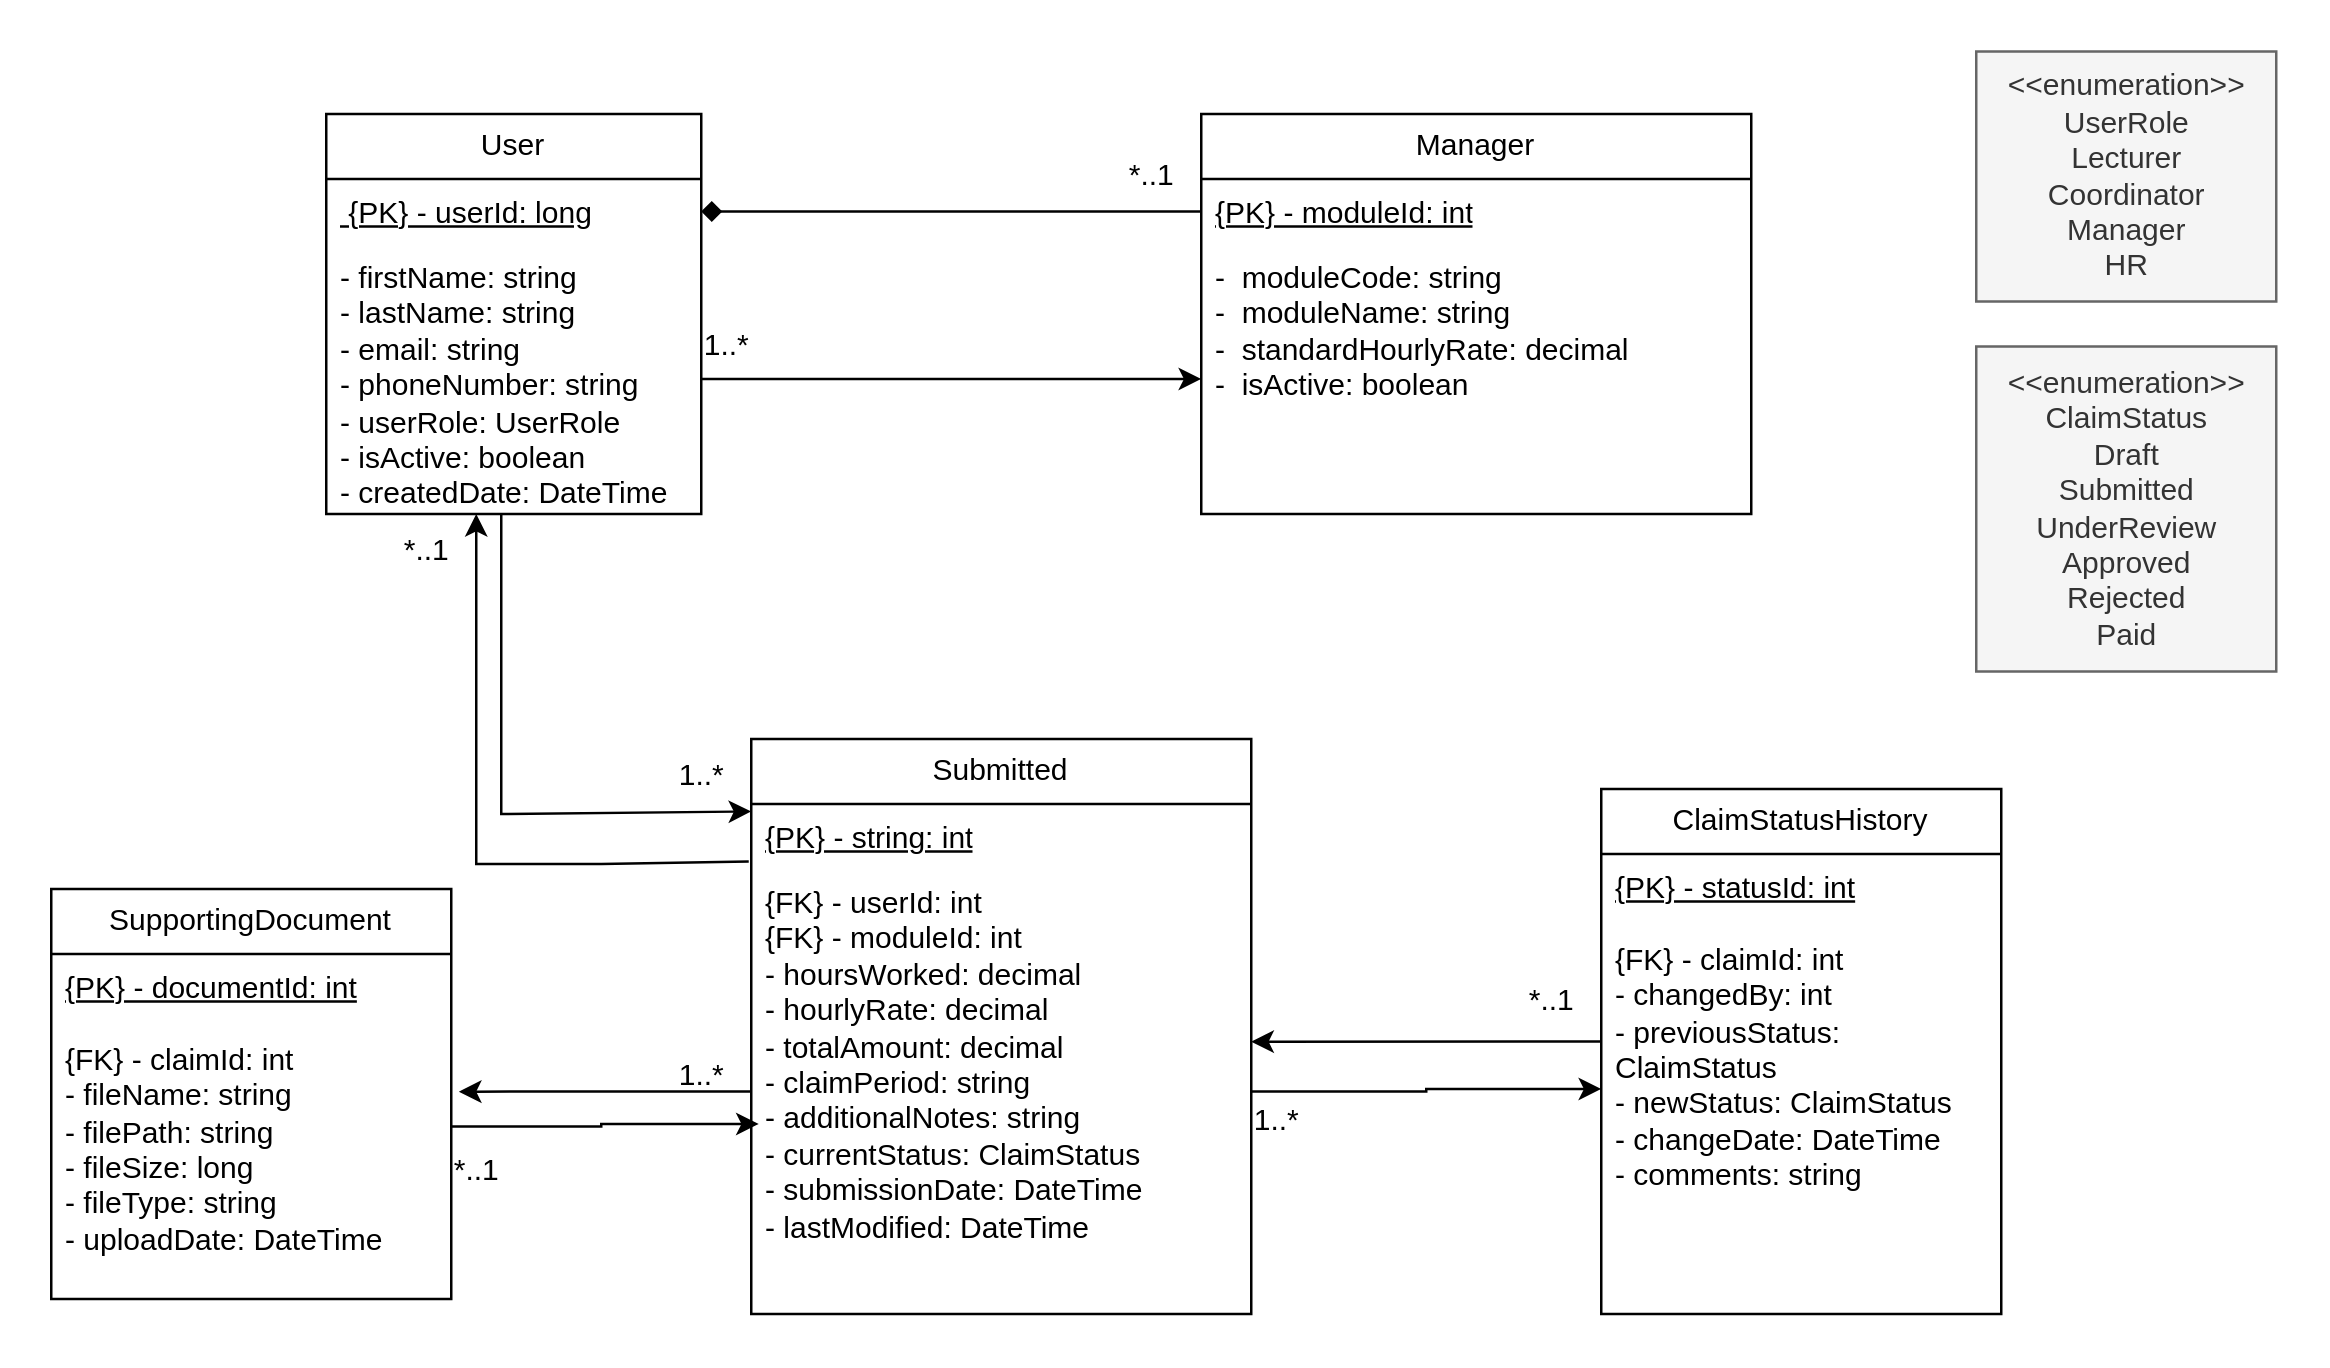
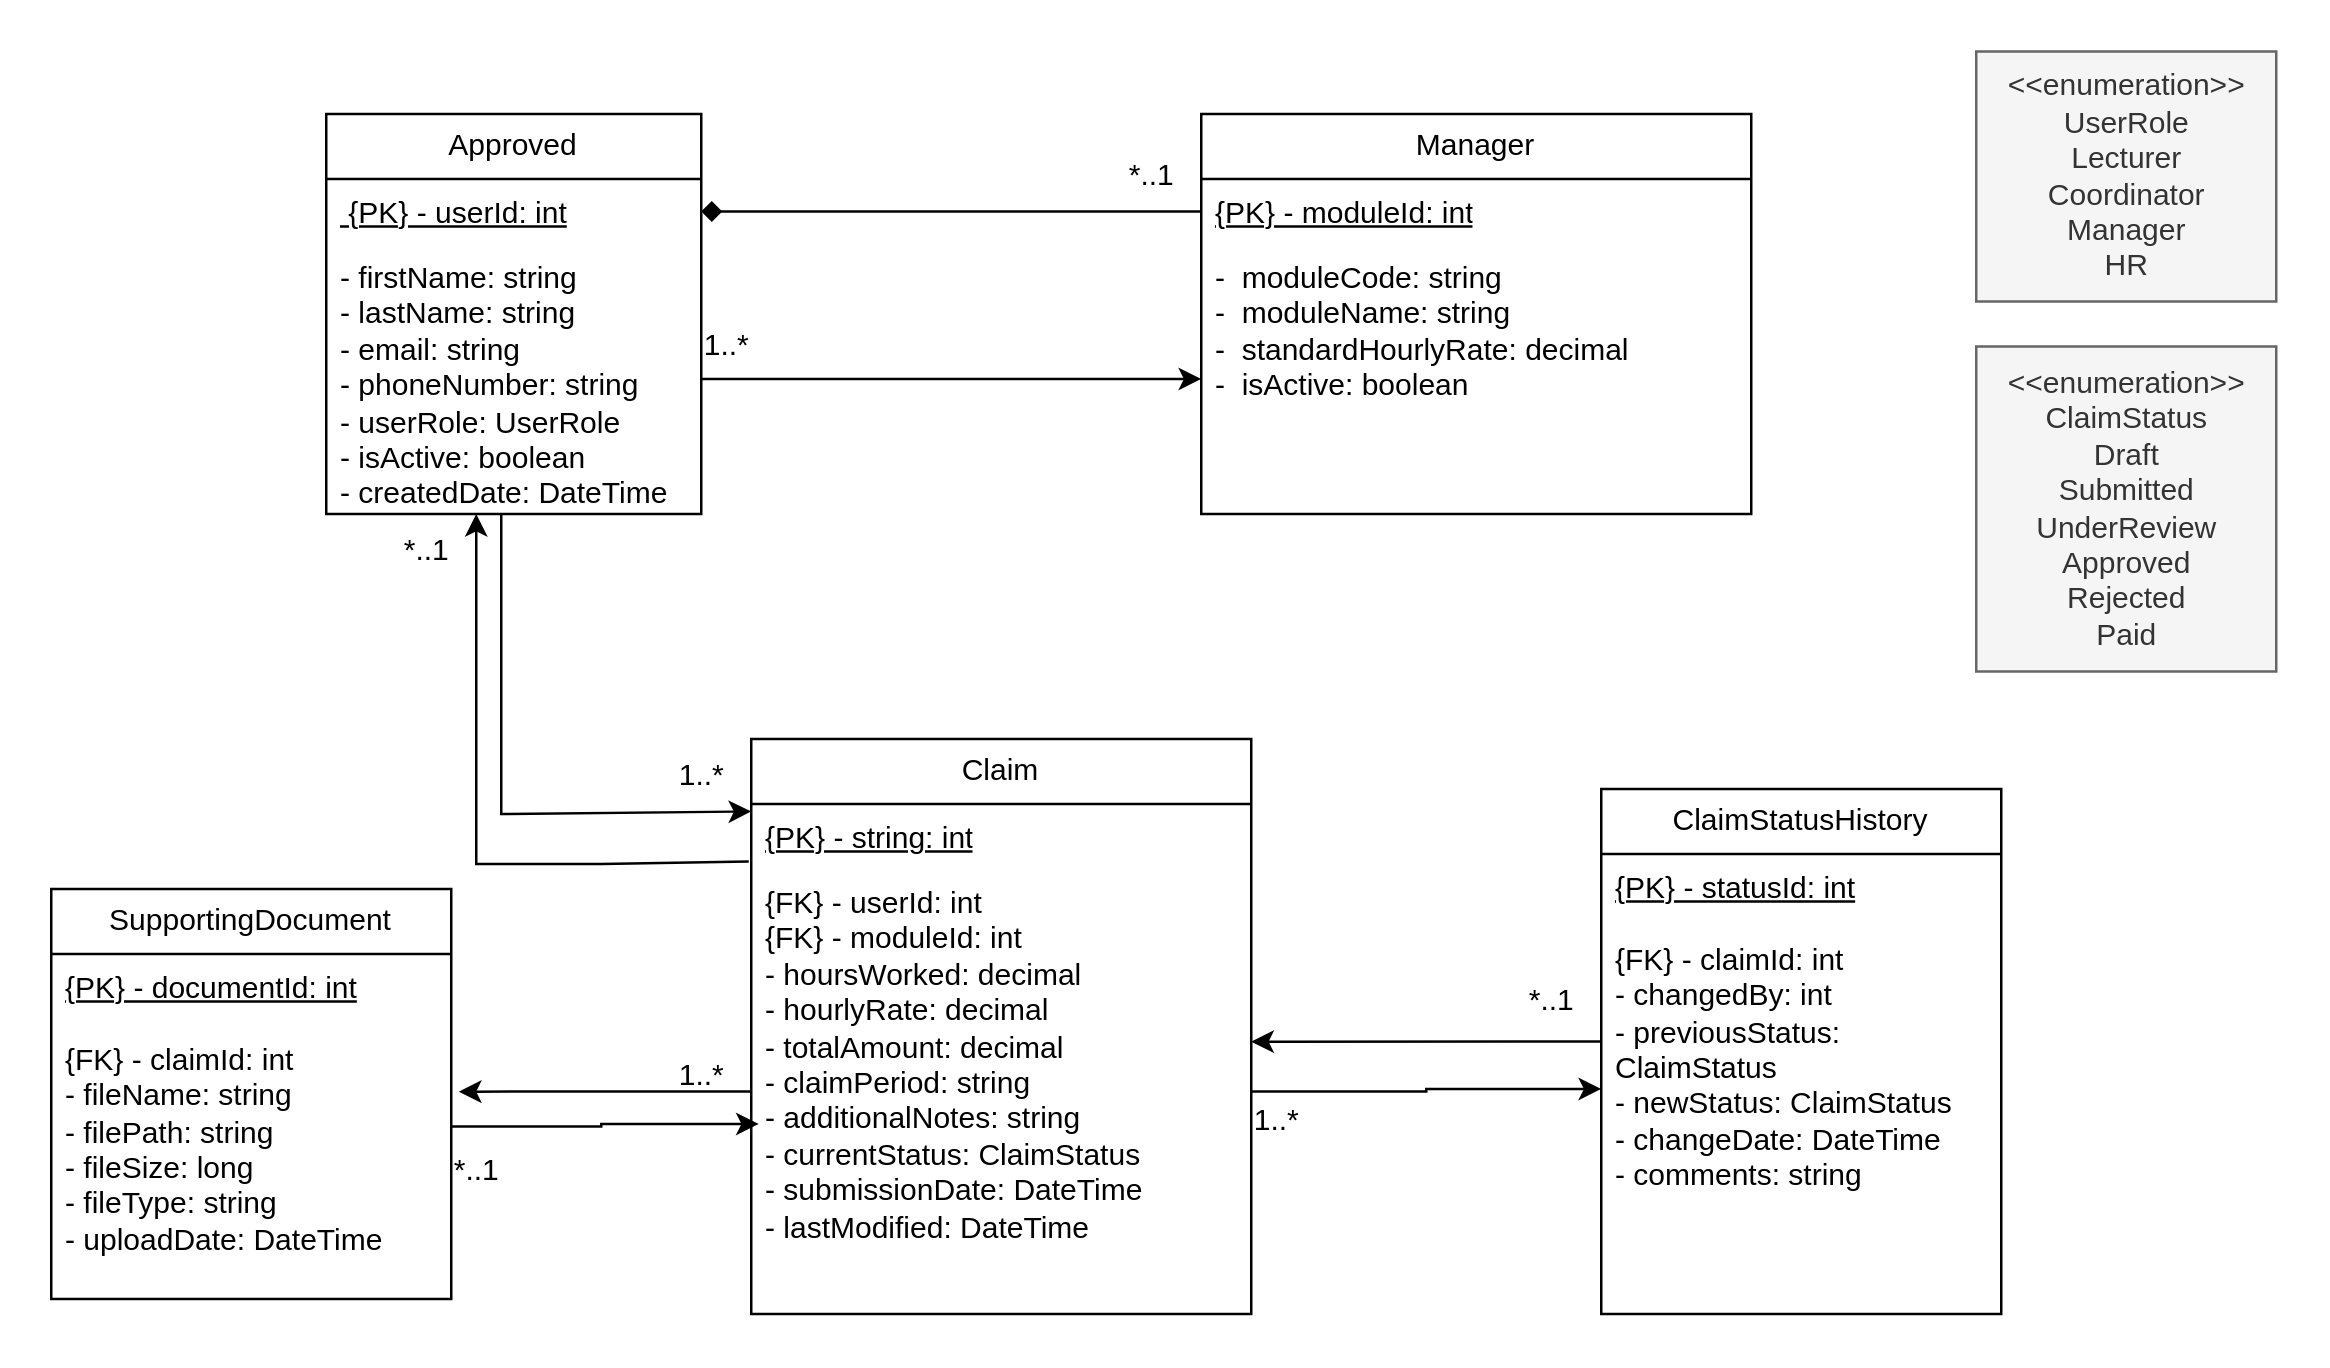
(514, 146) -> (514, 146)
(481, 214) -> (473, 214)
(1001, 771) -> (1001, 771)
